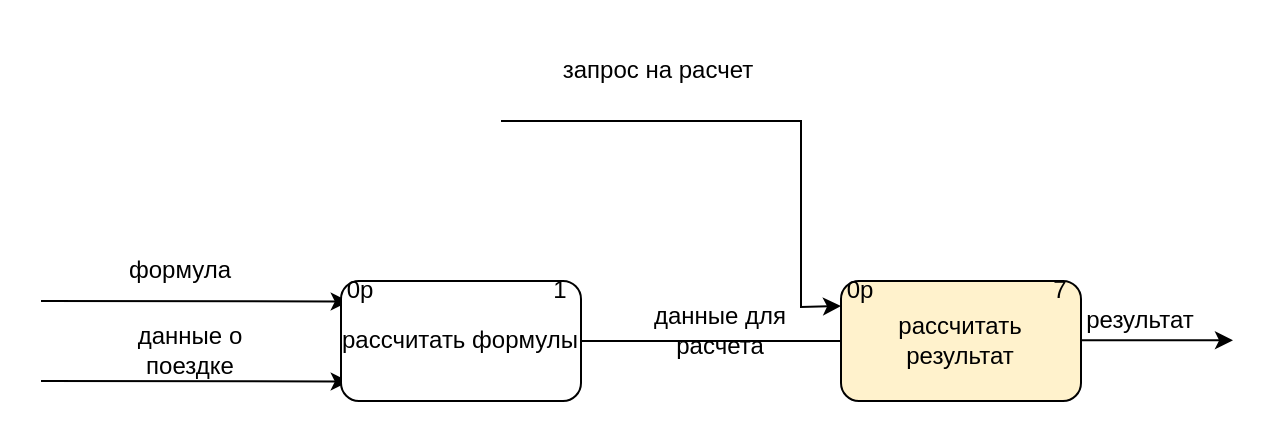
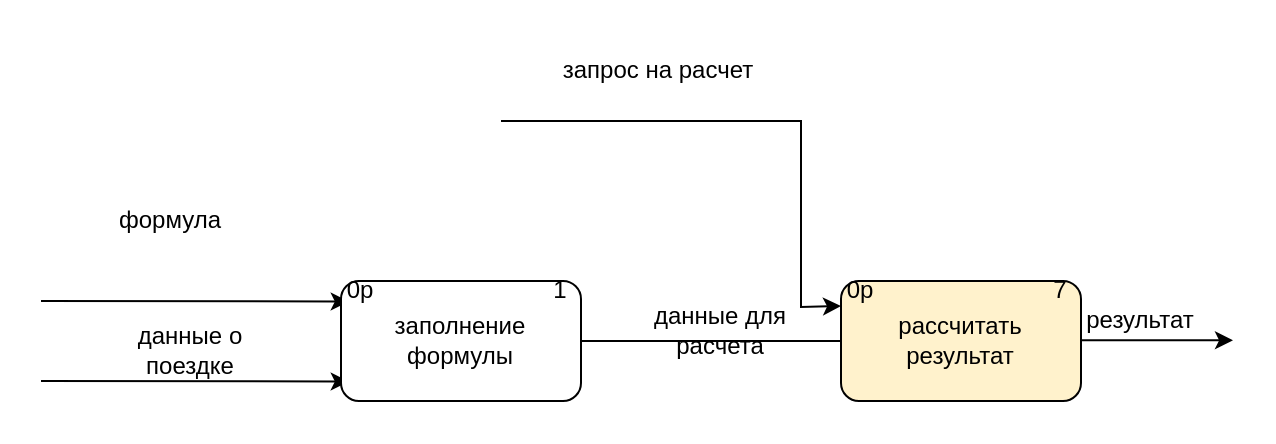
(181, 271) -> (171, 221)
(461, 341) -> (461, 341)
